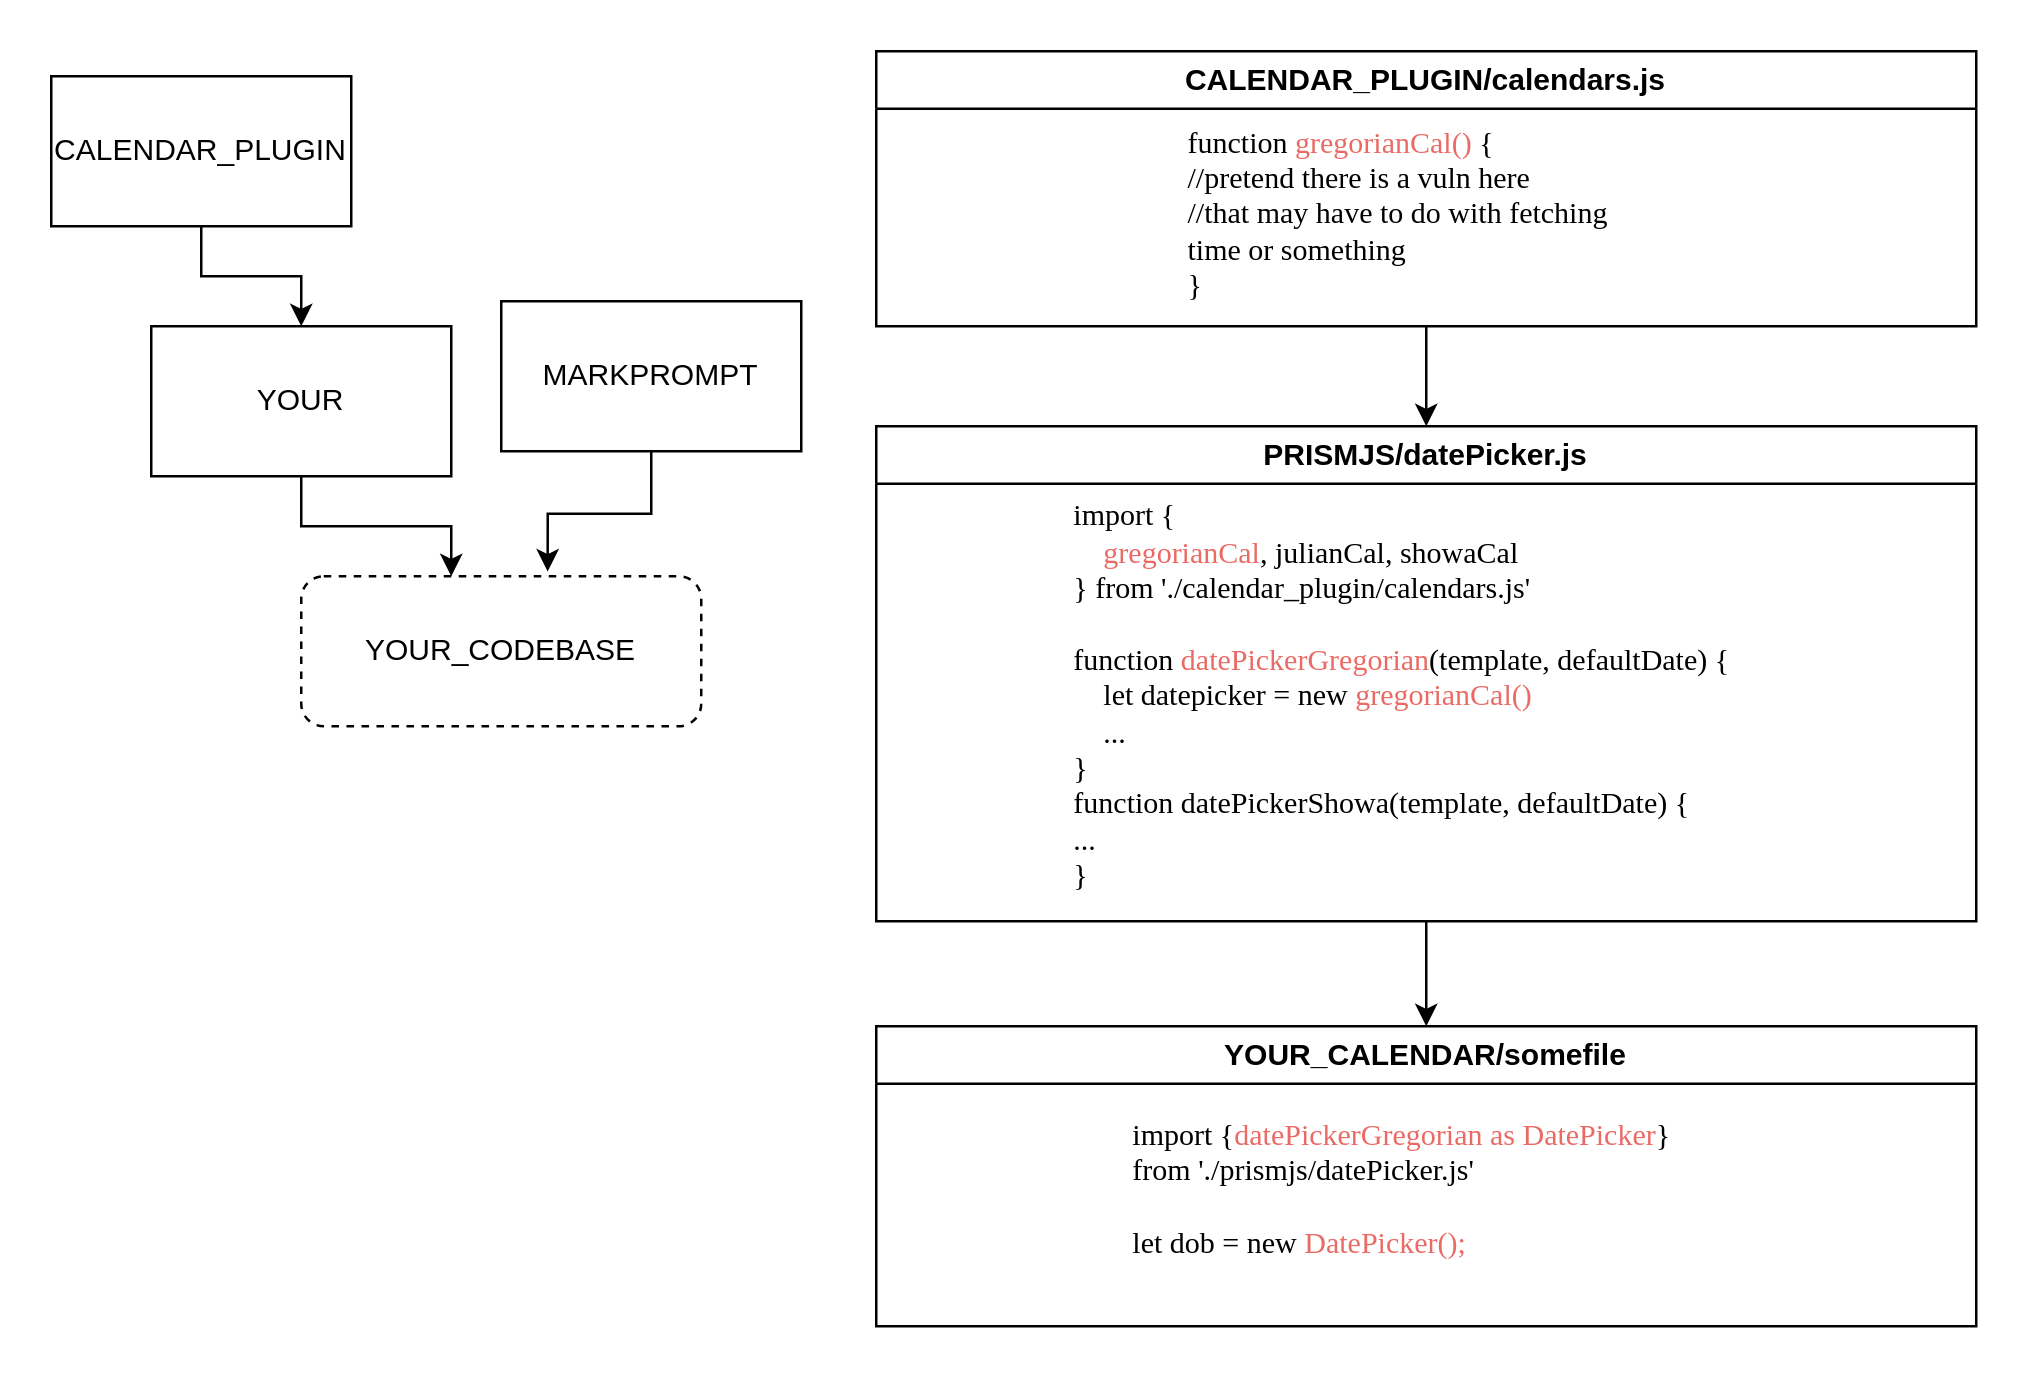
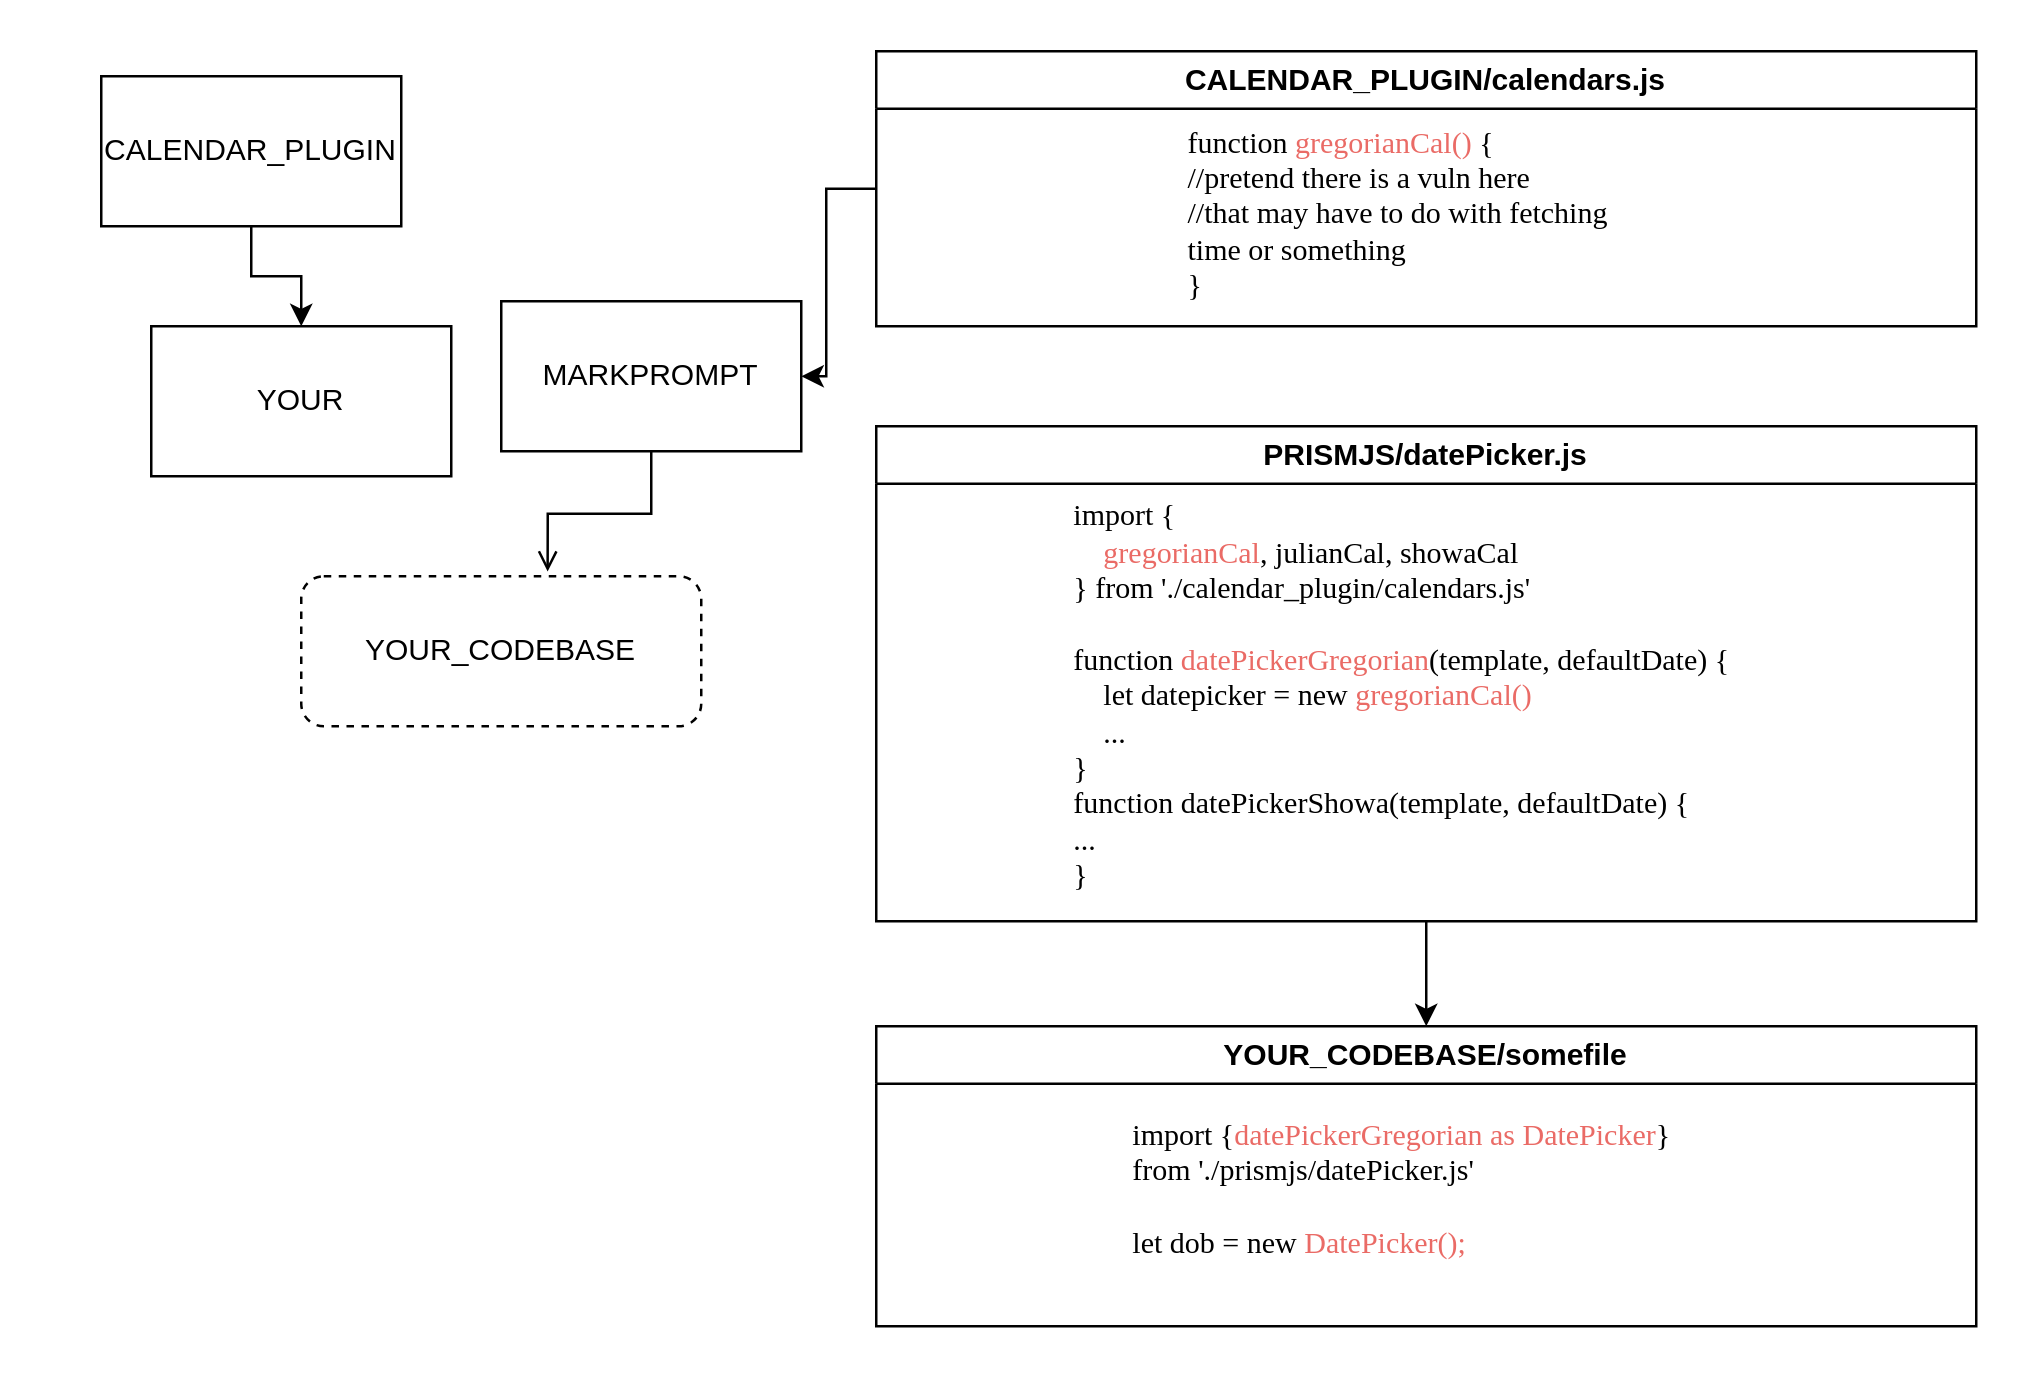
(201, 151) -> (251, 151)
(1426, 368) -> (826, 262)
(368, 526) -> none
(548, 553) -> (548, 557)
(1426, 1056) -> (1426, 1056)
